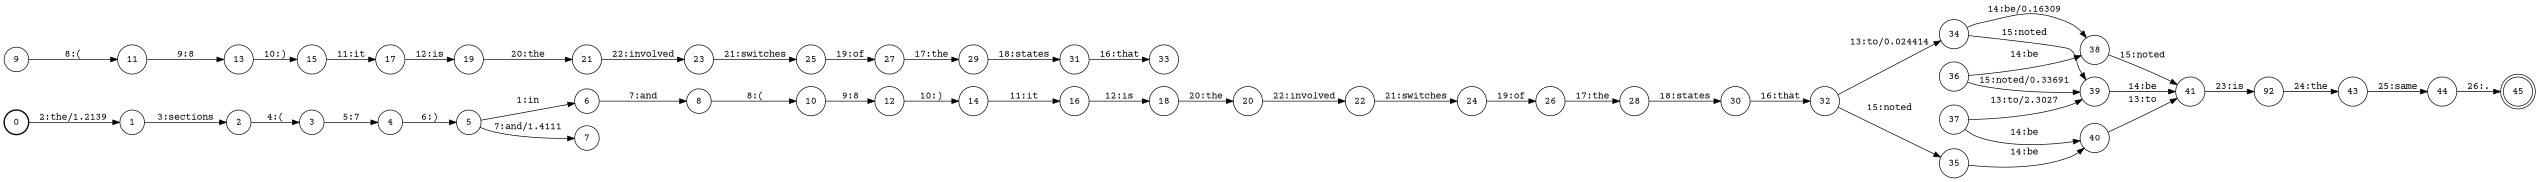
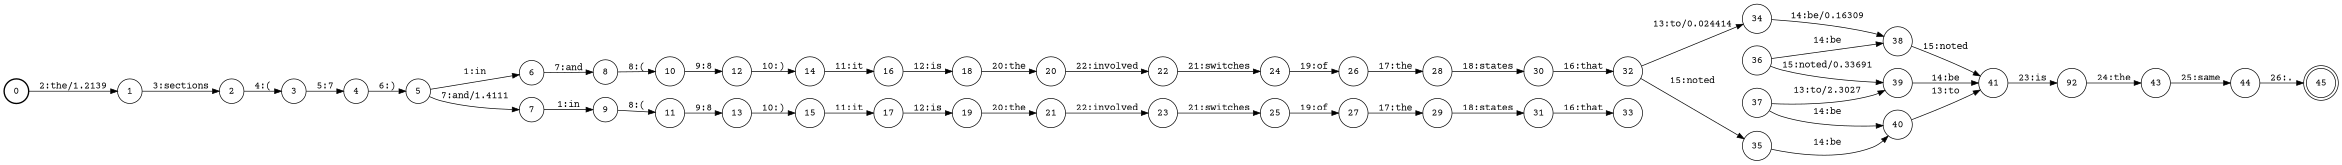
(2033, 43) -> none
none -> (565, 110)
